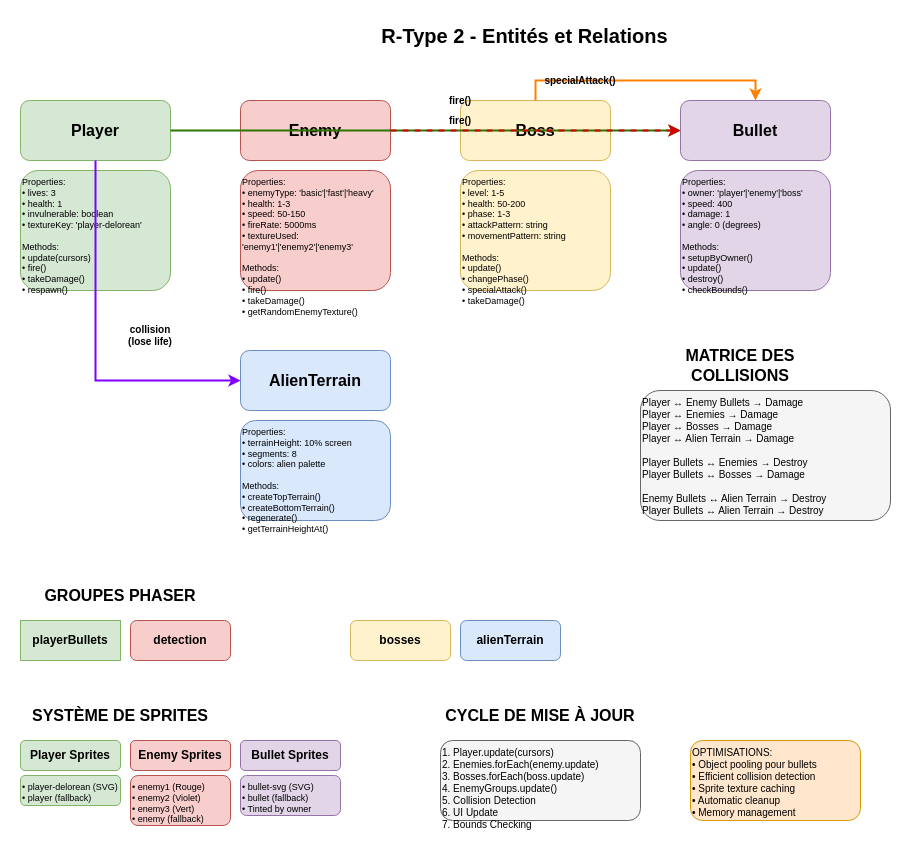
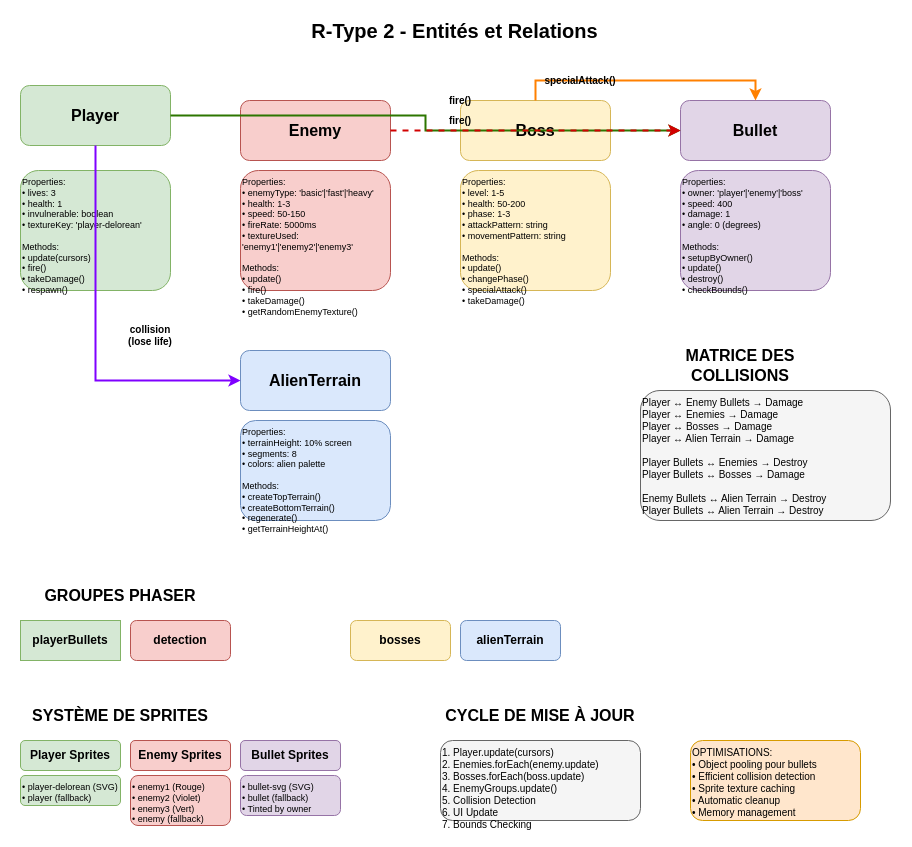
(525, 36) -> (455, 31)
(96, 131) -> (96, 116)
